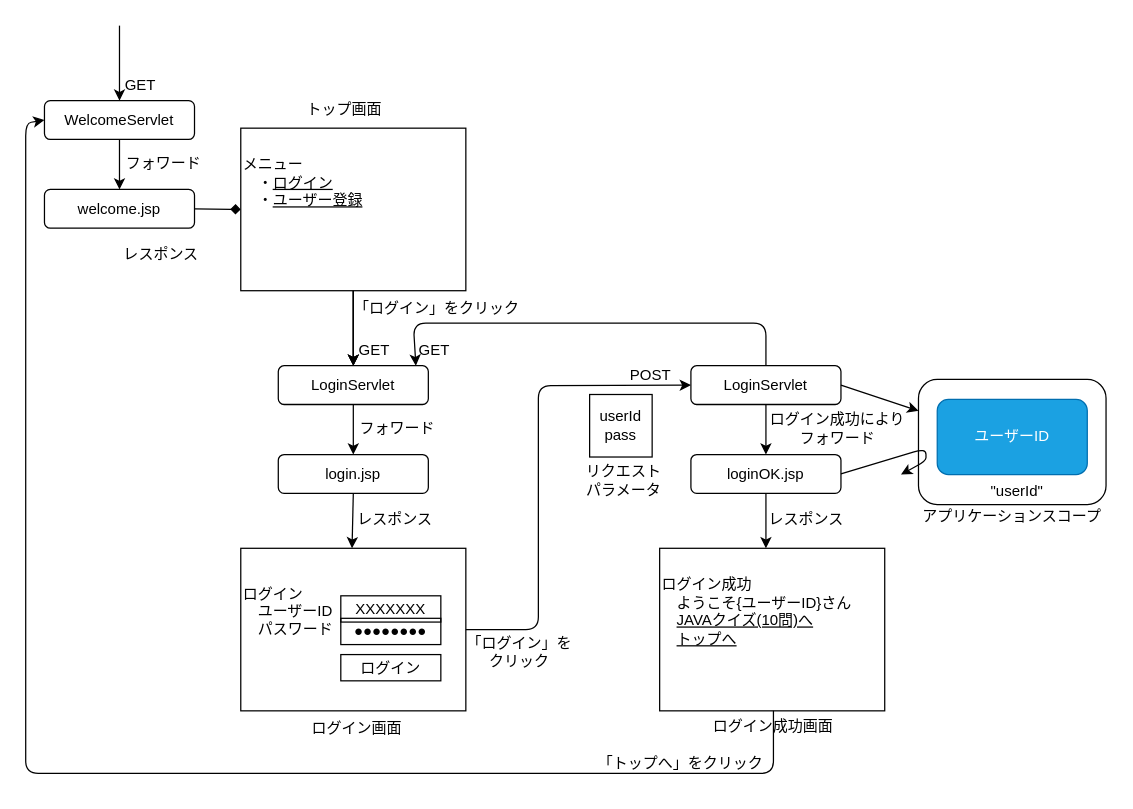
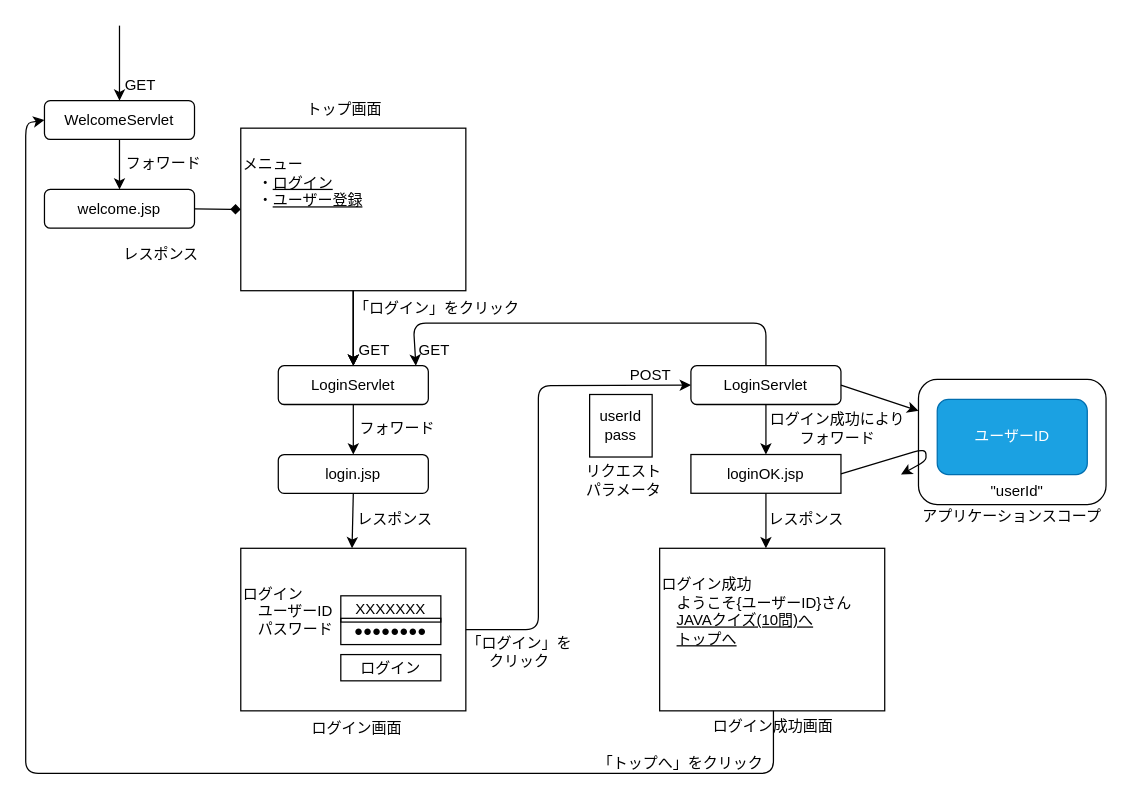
(766, 474) -> (766, 474)
